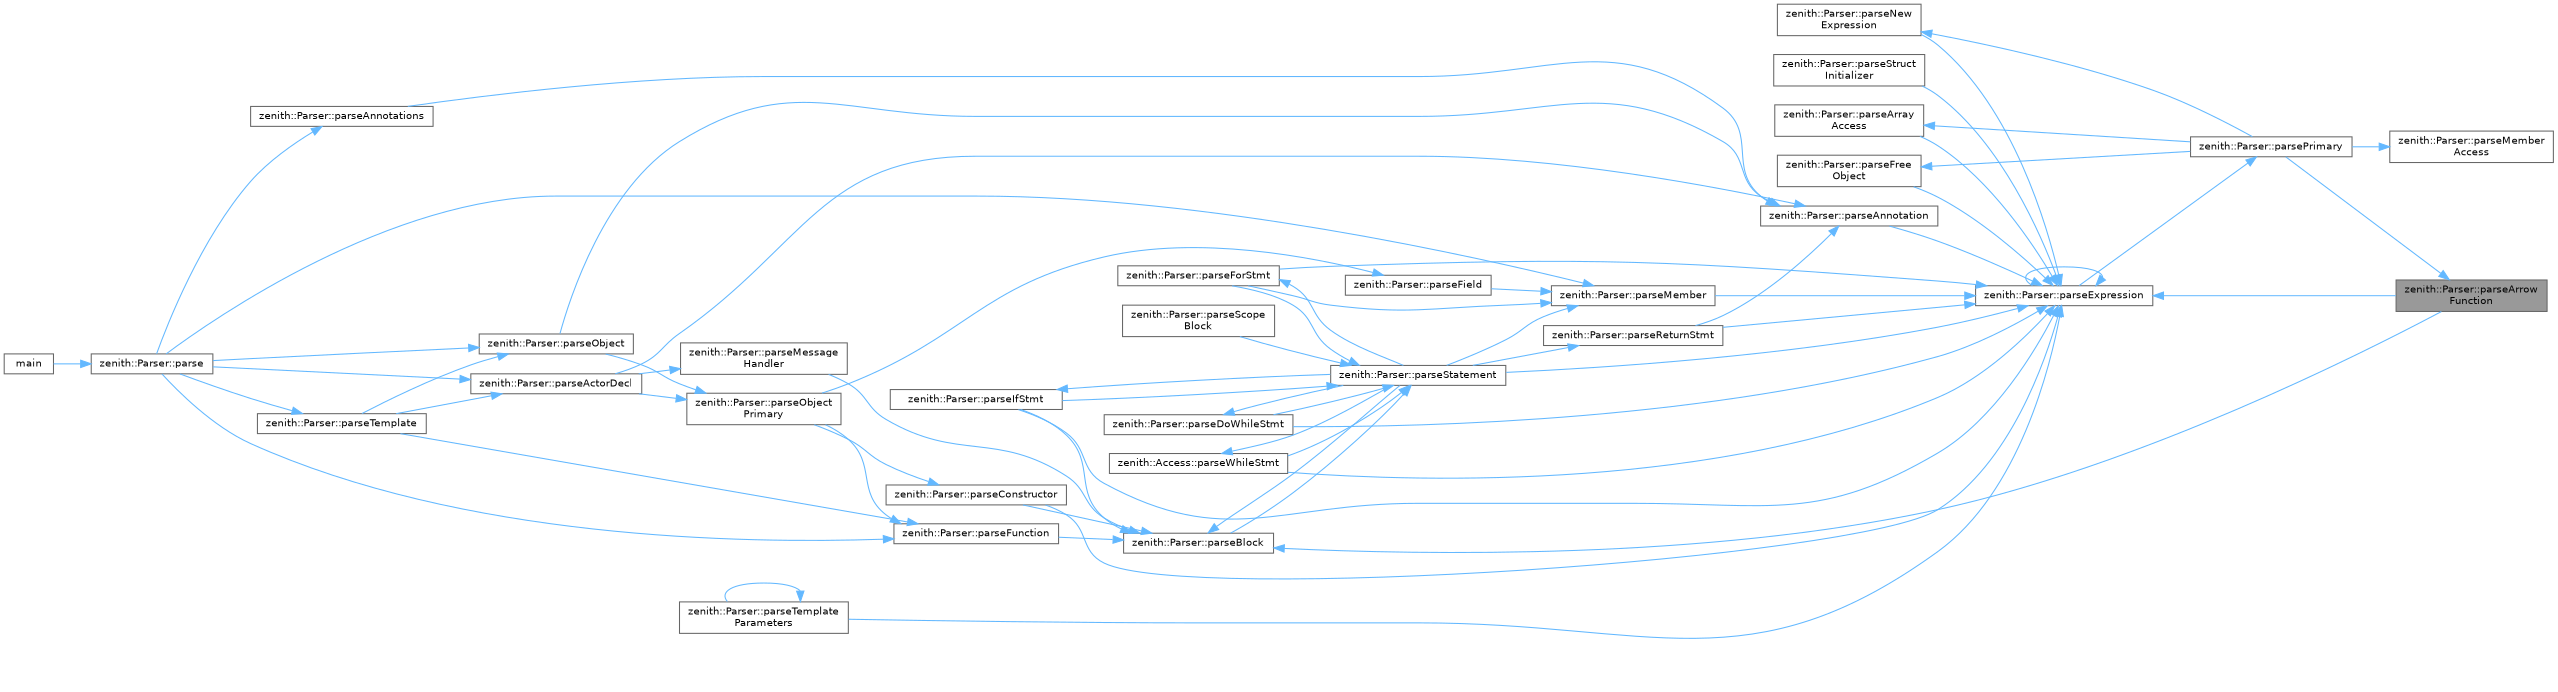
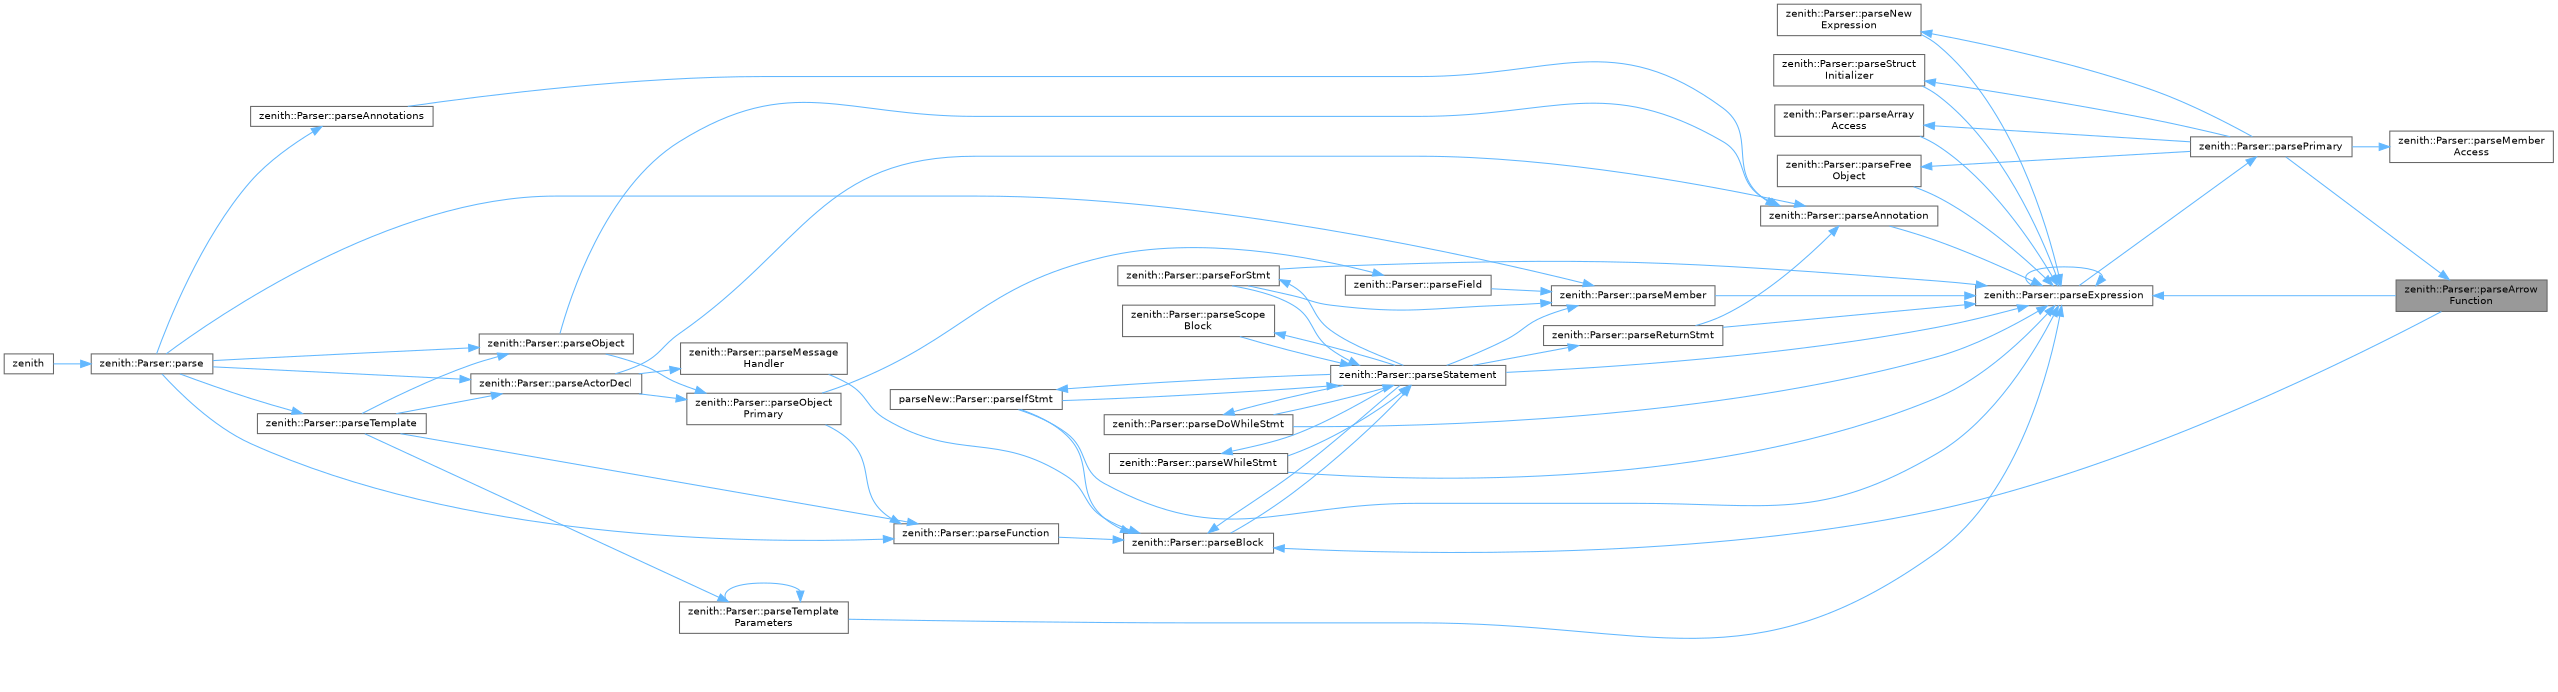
none -> (2083, 107)
none -> (1346, 351)
(29, 364) -> (29, 364)
(976, 400) -> (976, 400)
(1199, 463) -> (1199, 463)
(976, 495) -> none
none -> (542, 516)
